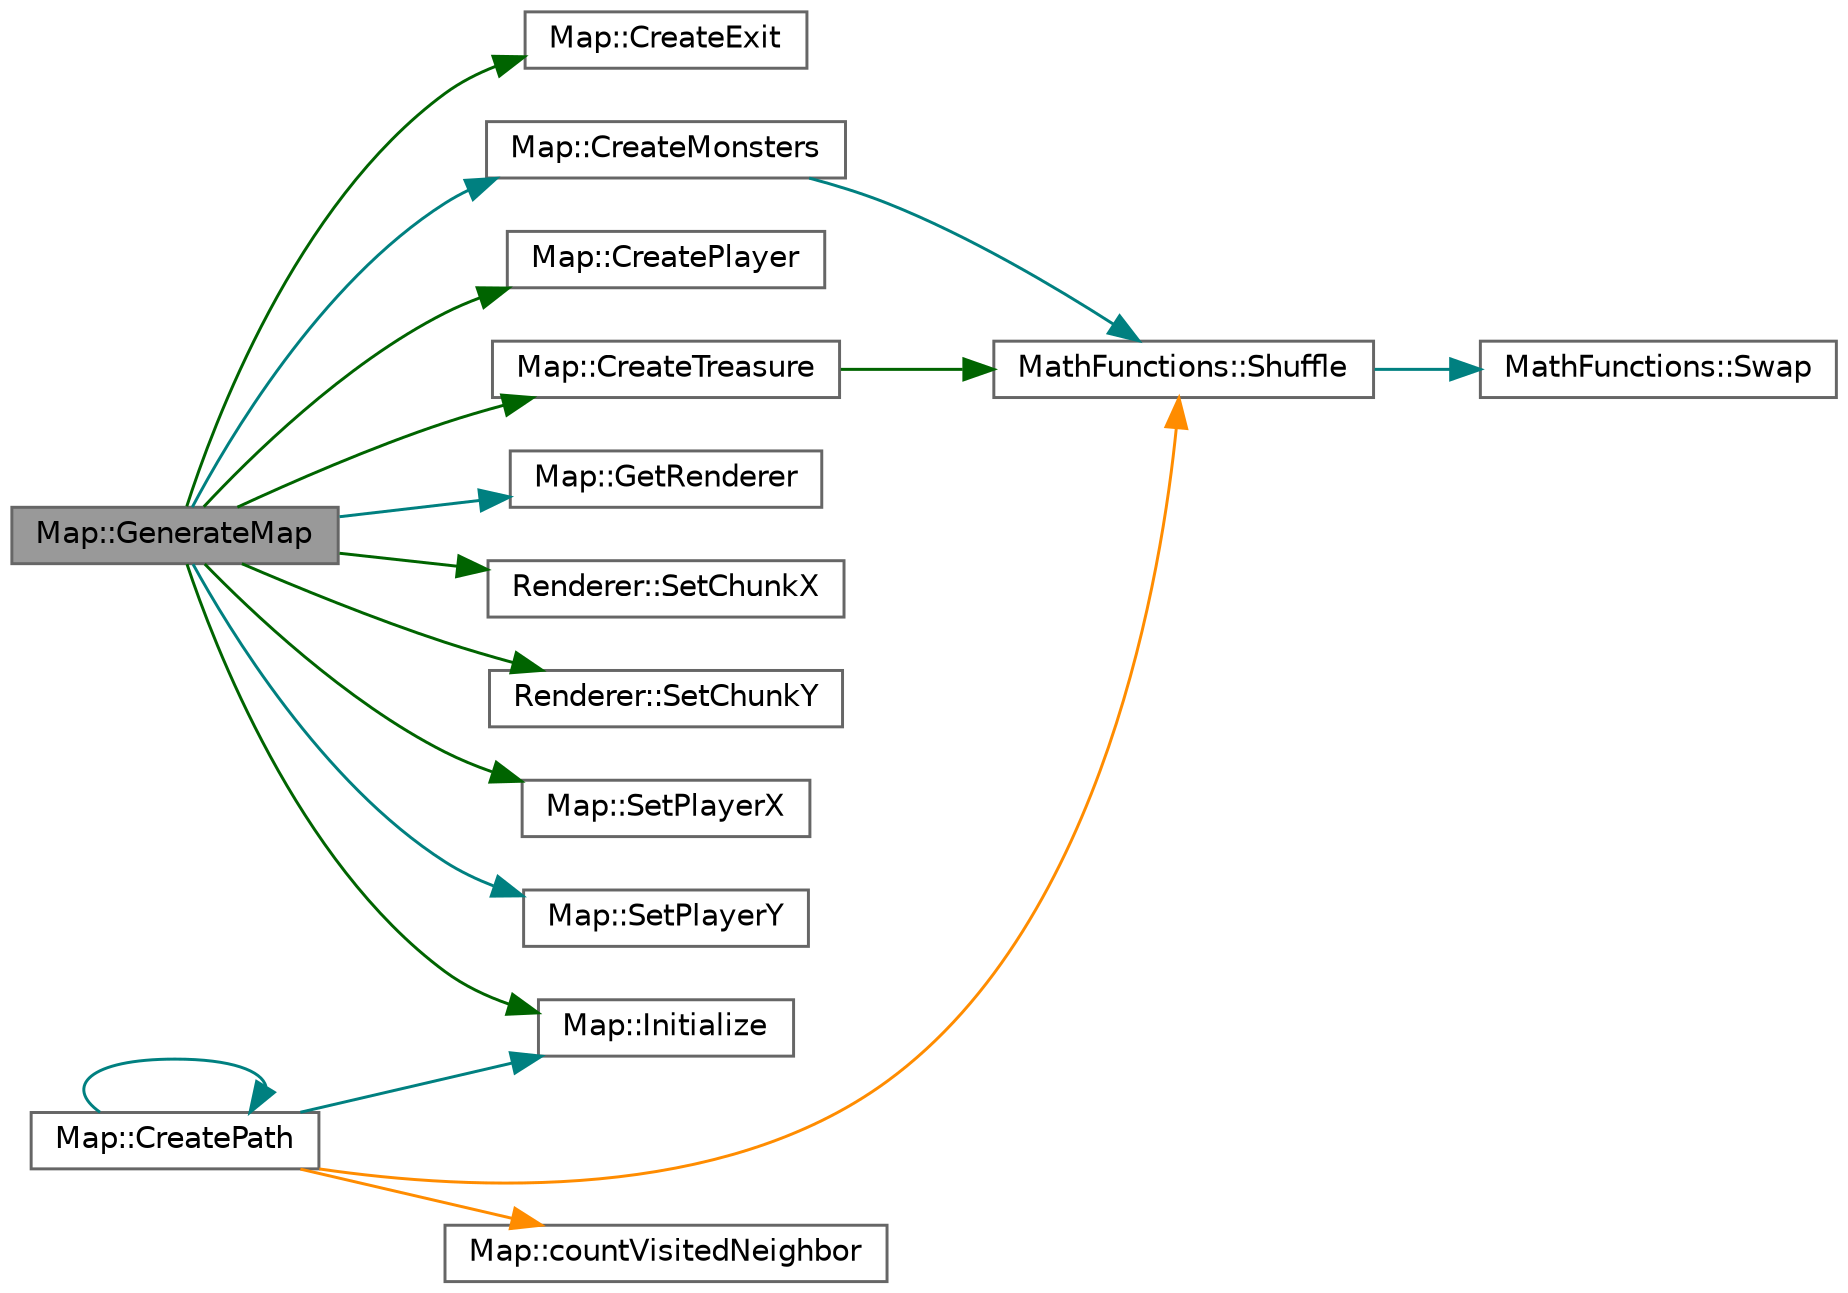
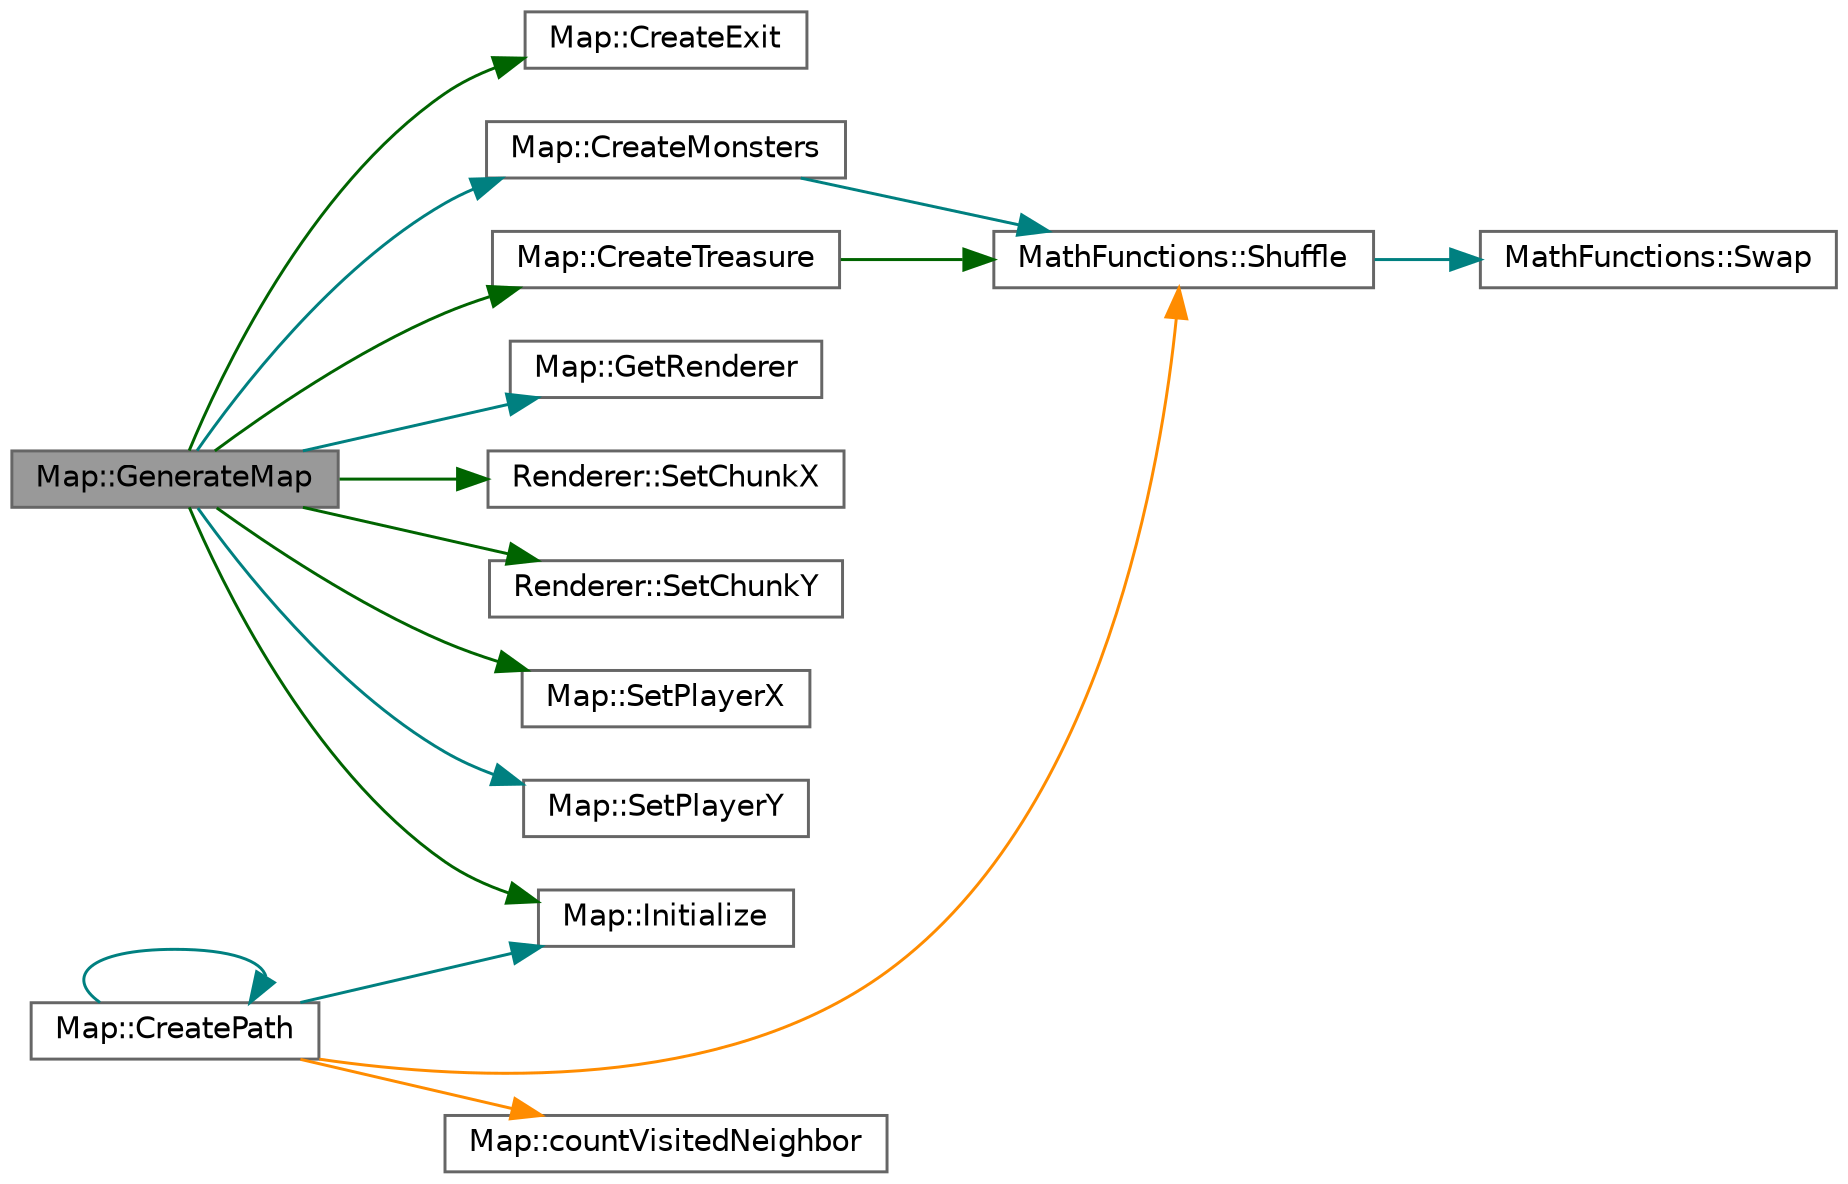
(666, 260) -> none
